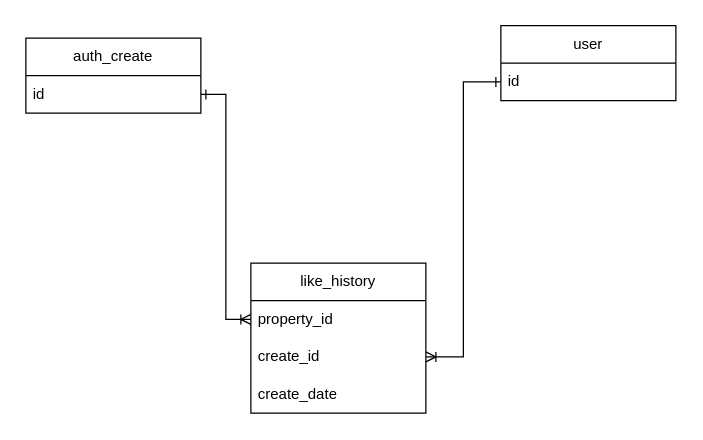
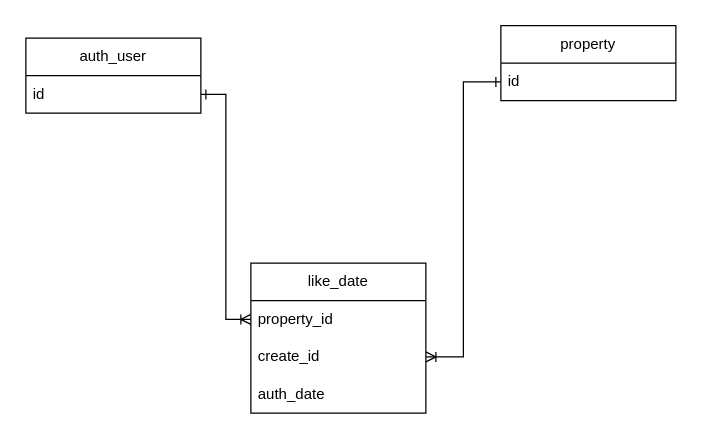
(588, 44) -> (588, 44)
(113, 57) -> (113, 57)
(338, 282) -> (338, 282)
(304, 394) -> (296, 394)
